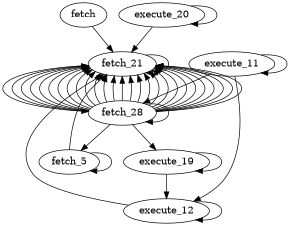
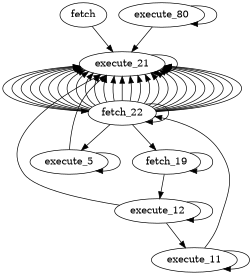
(162, 15) -> (162, 15)
(122, 64) -> (122, 64)
(122, 113) -> (122, 113)
(238, 145) -> (174, 233)
(69, 162) -> (69, 162)
(167, 162) -> (166, 162)
